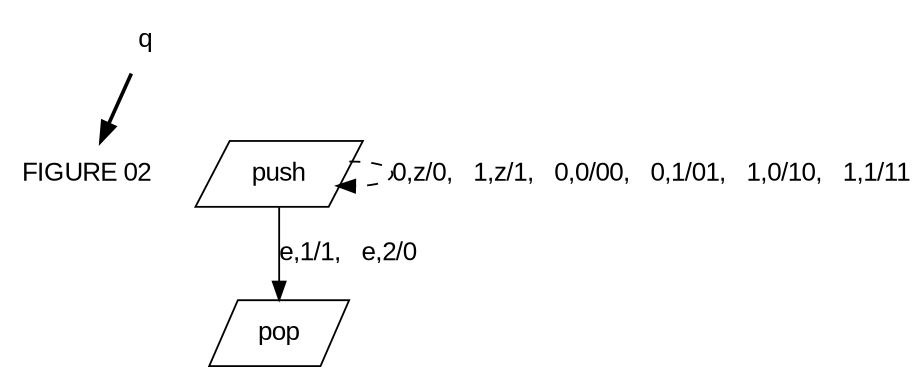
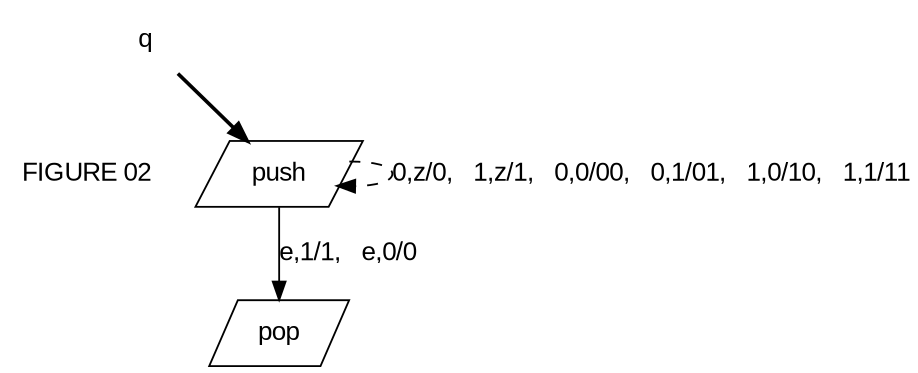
(120, 99) -> (206, 101)
(349, 254) -> (349, 254)
